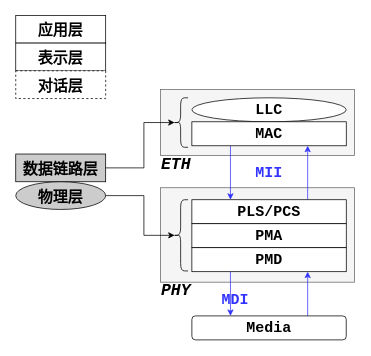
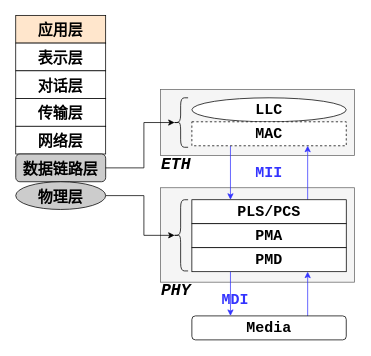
(60, 29) -> (60, 29)
(60, 85) -> (60, 85)
none -> (60, 113)
(269, 134) -> (269, 134)
none -> (60, 140)
(60, 168) -> (60, 168)
